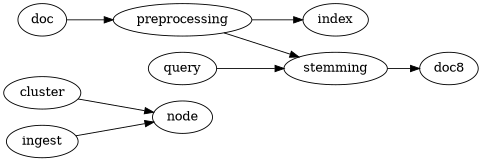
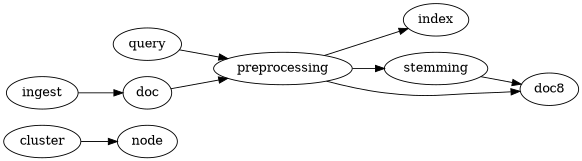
(246, 69) -> (199, 53)
none -> (418, 95)
(110, 130) -> (96, 93)
